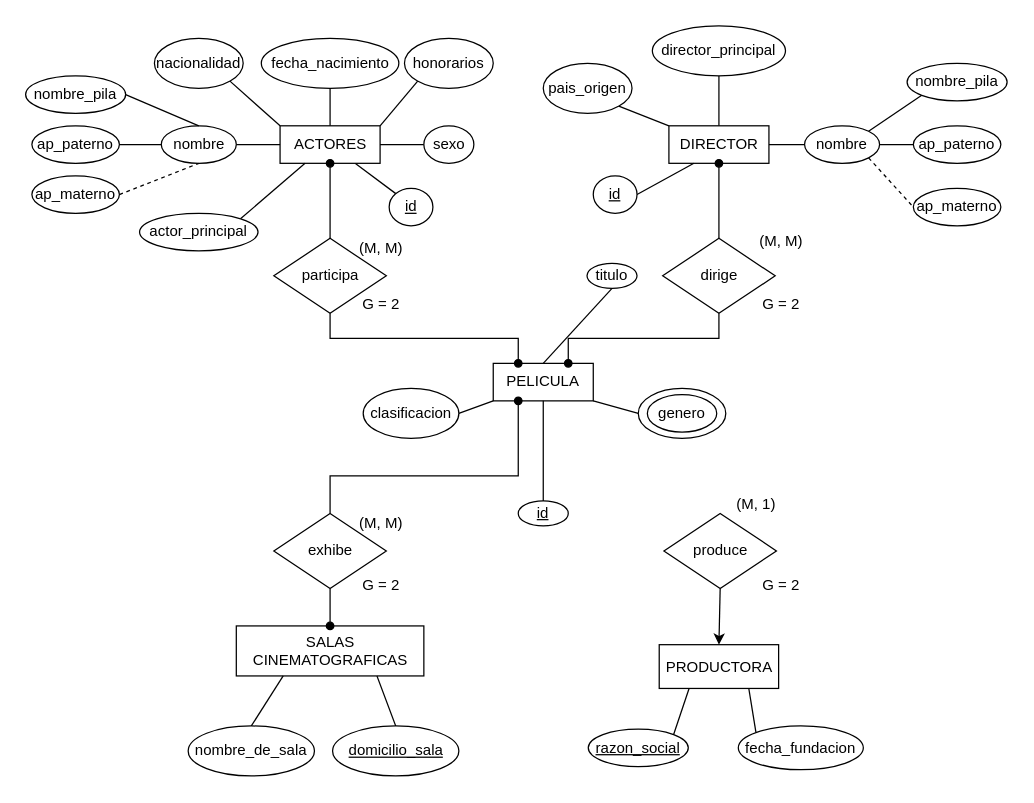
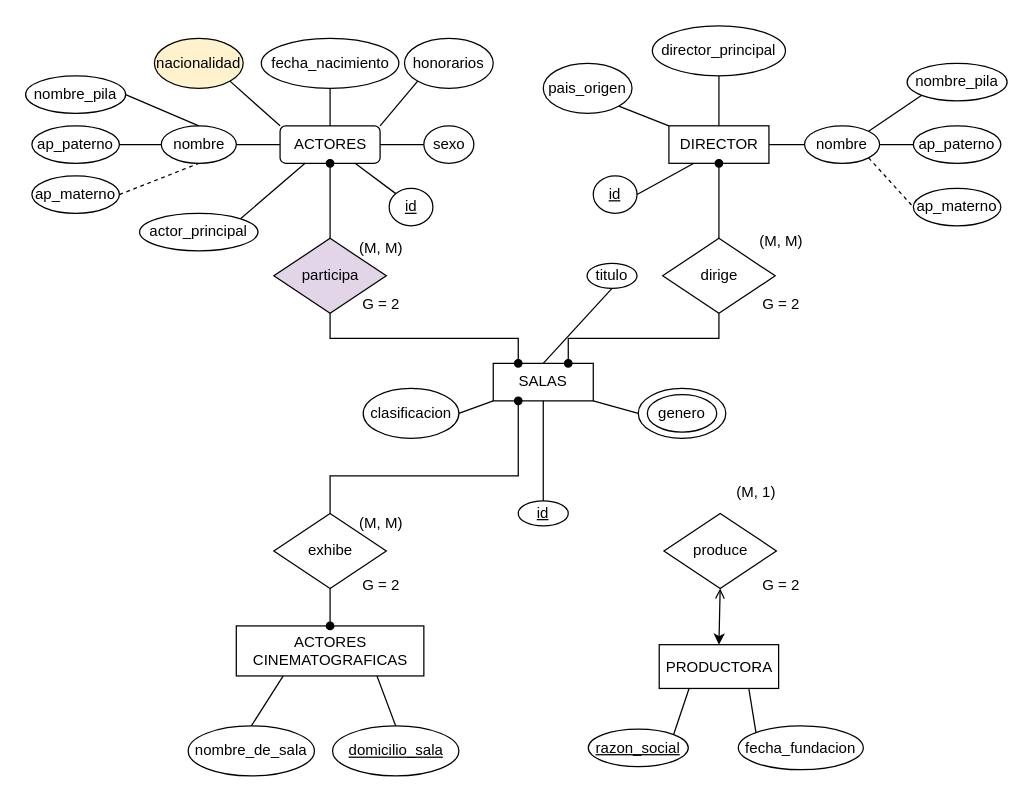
(199, 63) -> (199, 63)
(330, 144) -> (330, 144)
(330, 276) -> (330, 276)
(543, 382) -> (543, 382)
(756, 504) -> (756, 491)
(720, 593) -> (720, 594)
(331, 651) -> (331, 651)
